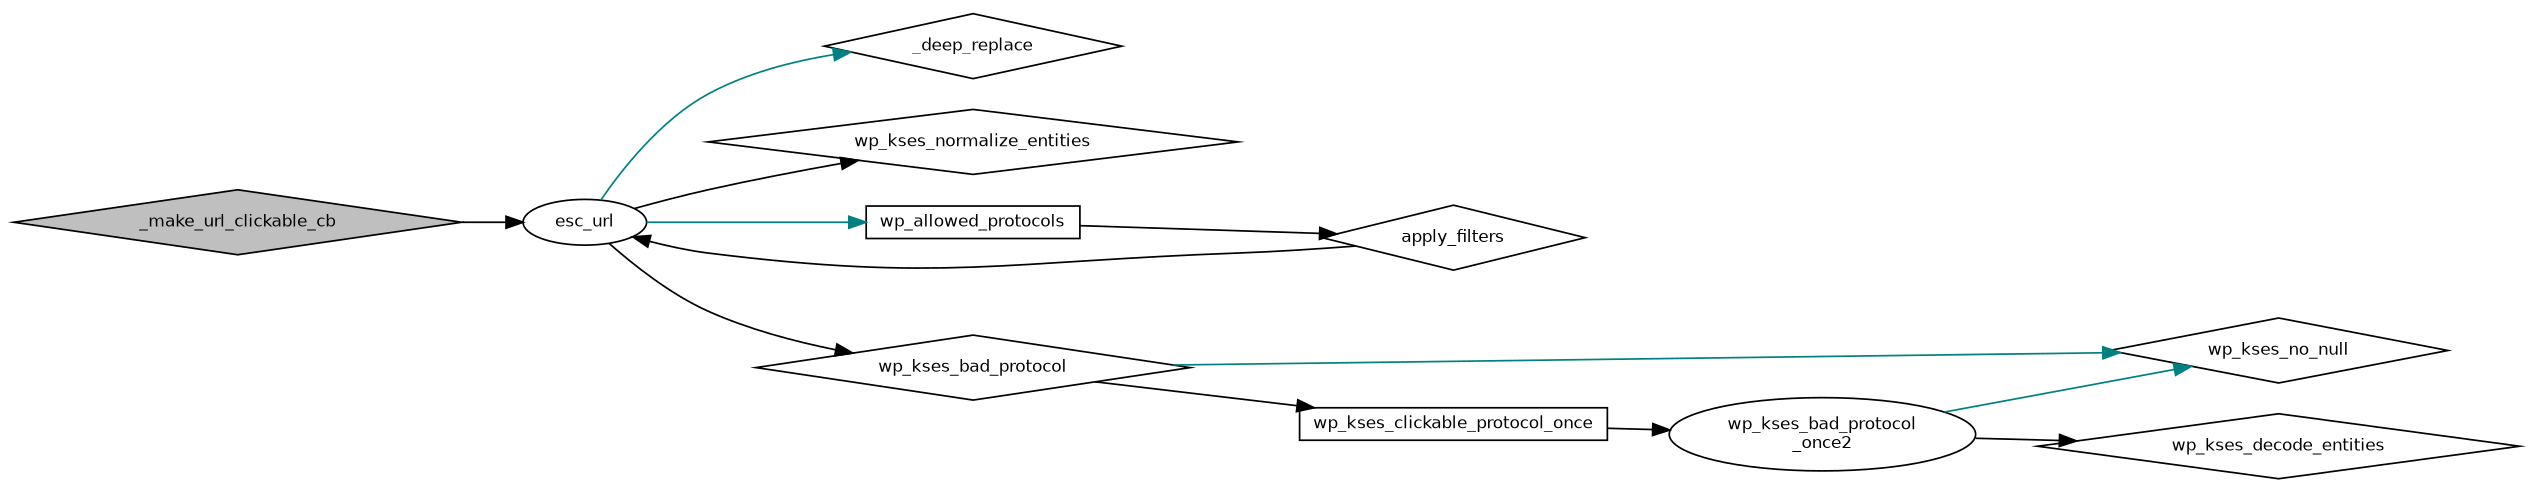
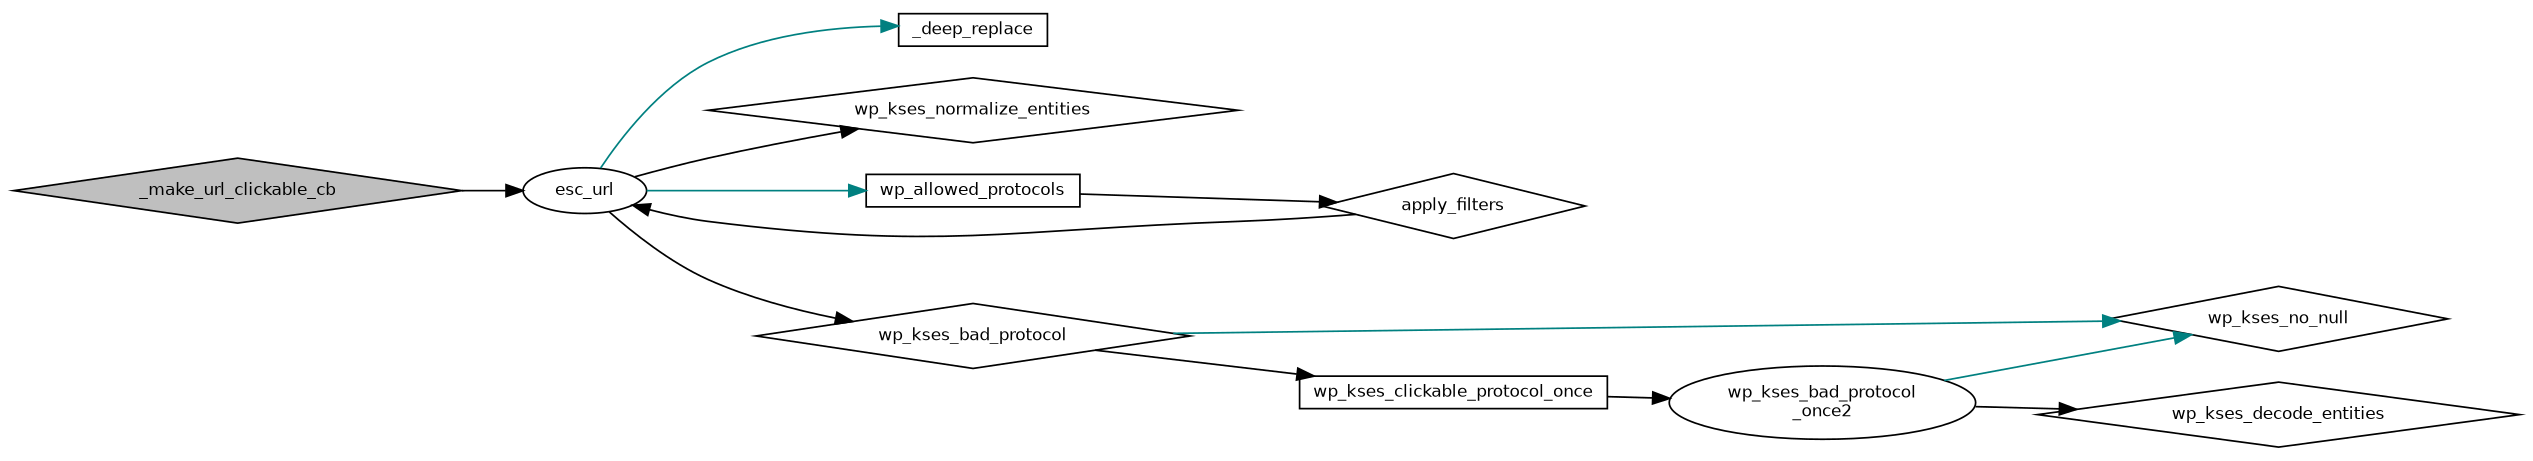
(973, 46) -> (973, 30)
